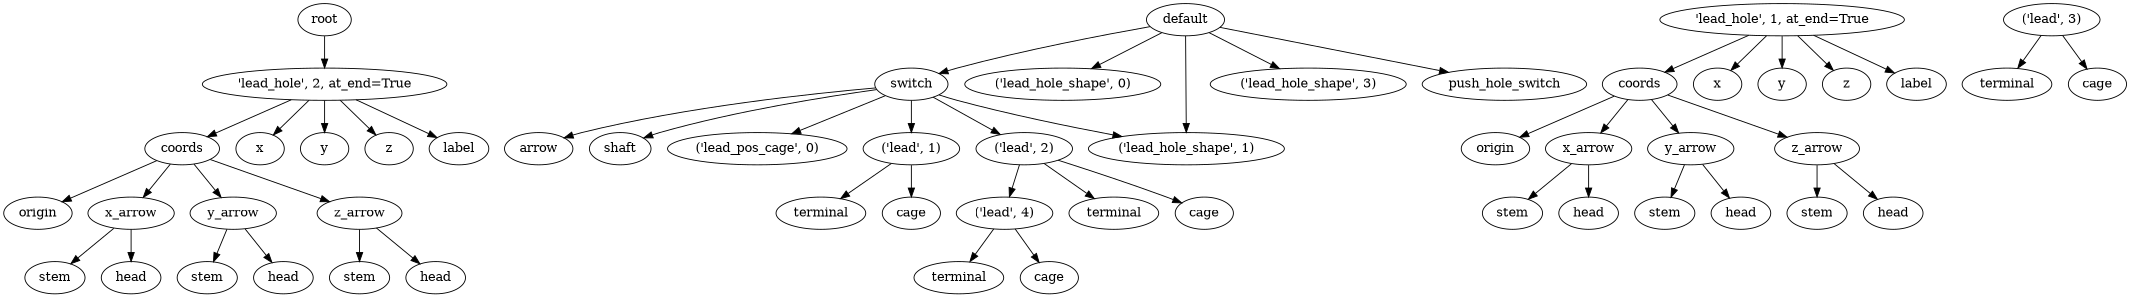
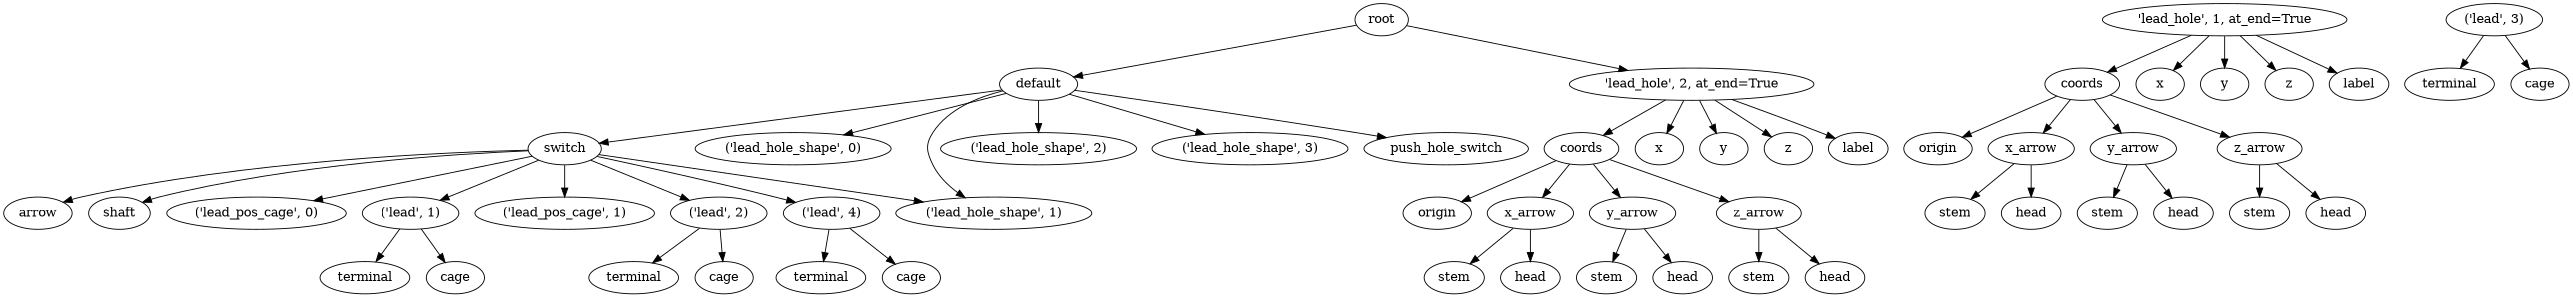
none -> (1219, 50)
none -> (1039, 149)
(1016, 176) -> (692, 177)
none -> (565, 213)
